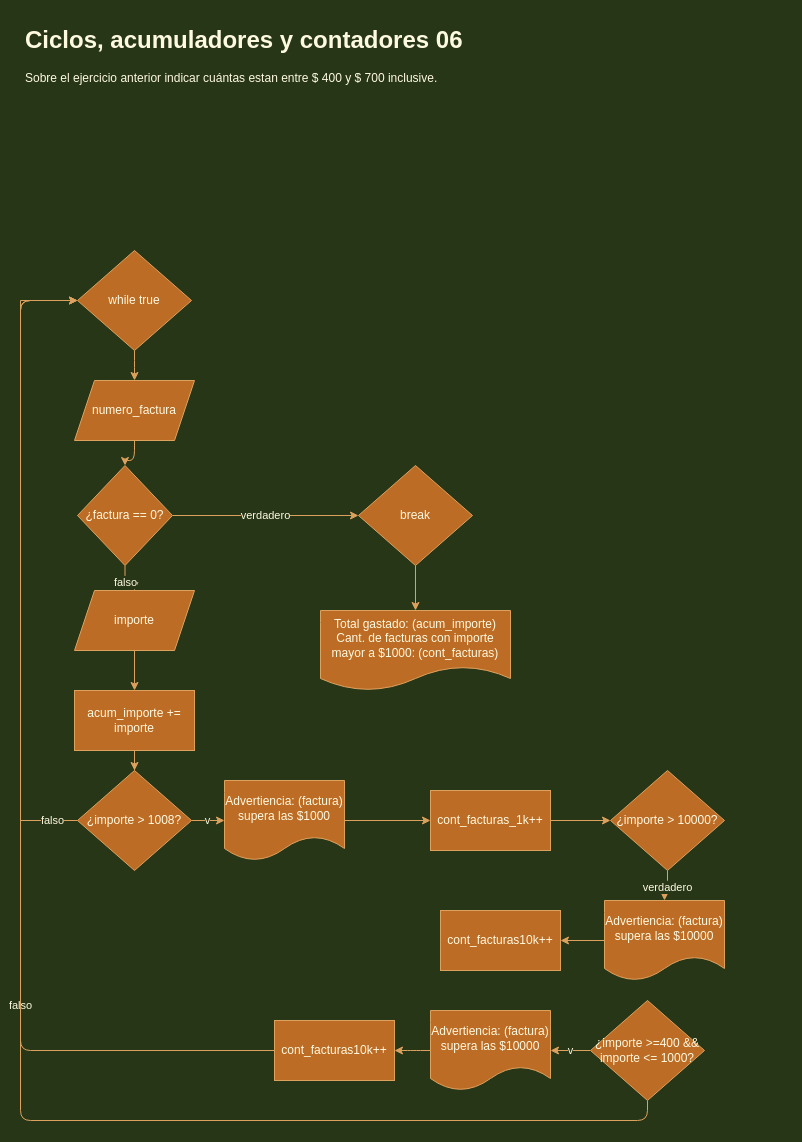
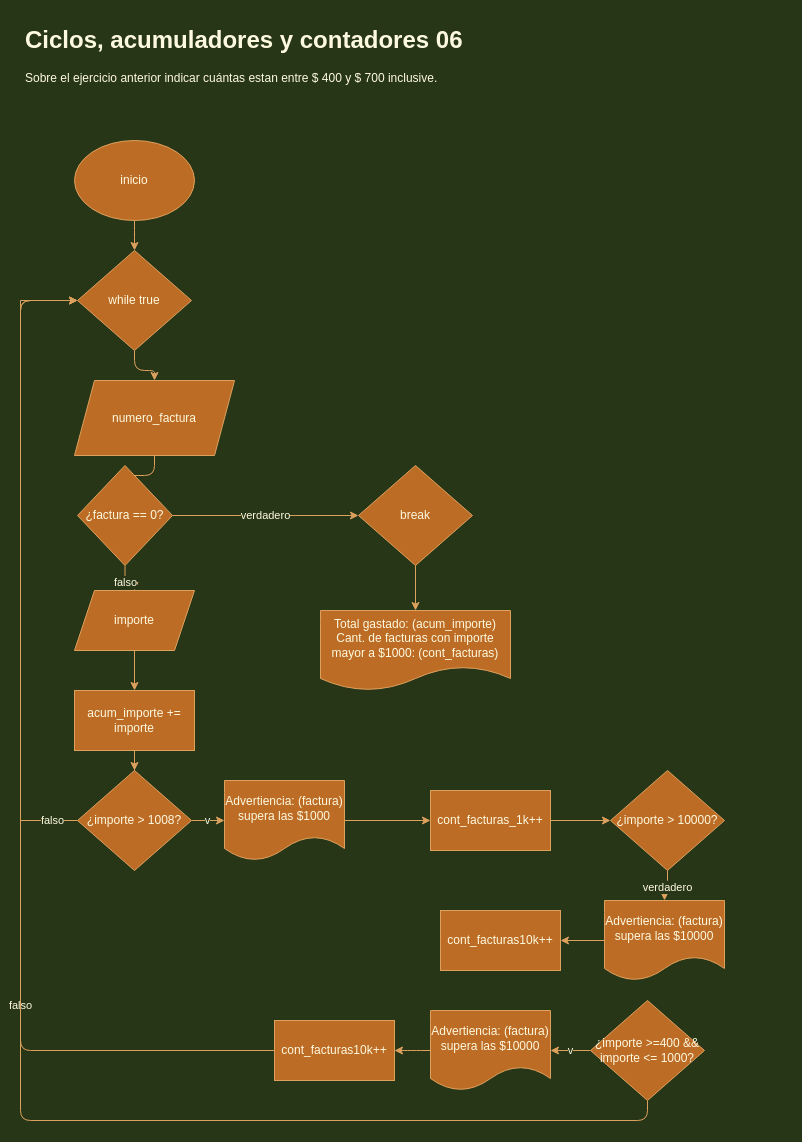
none -> (135, 181)
none -> (135, 236)
(135, 411) -> (155, 418)
